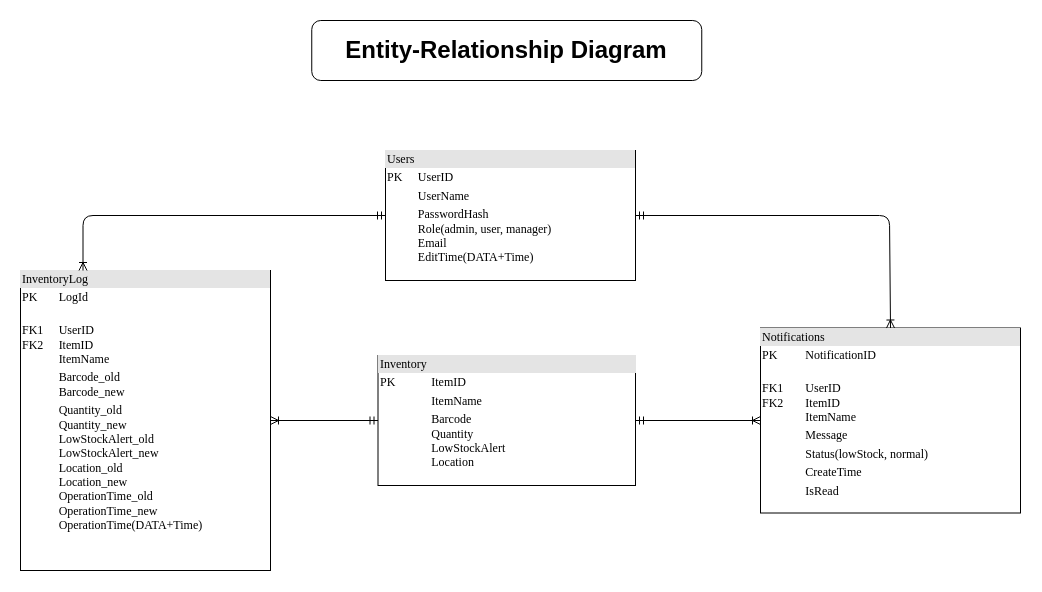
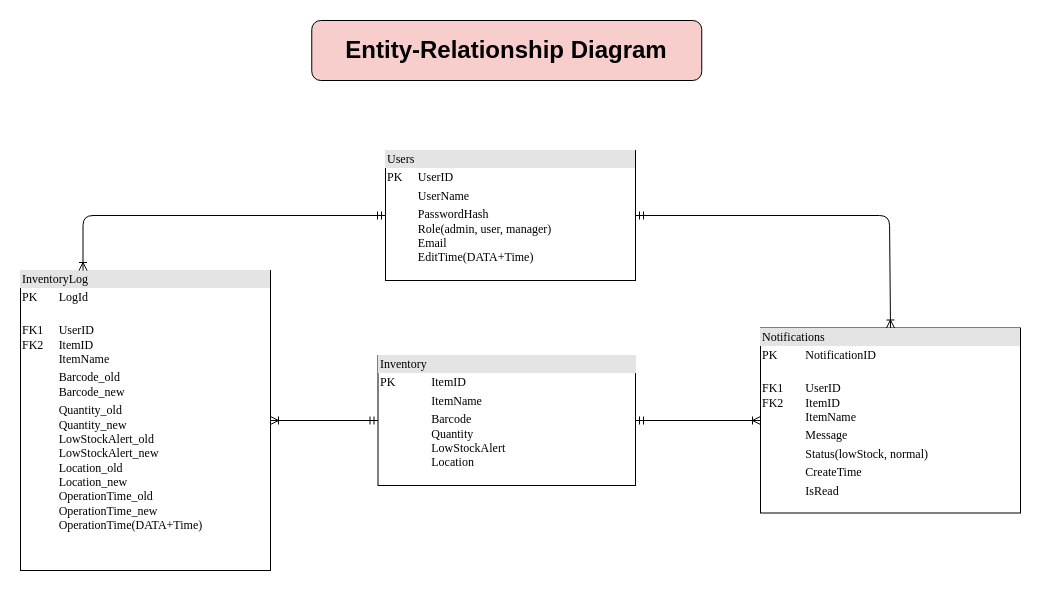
(507, 51) -> (507, 51)
